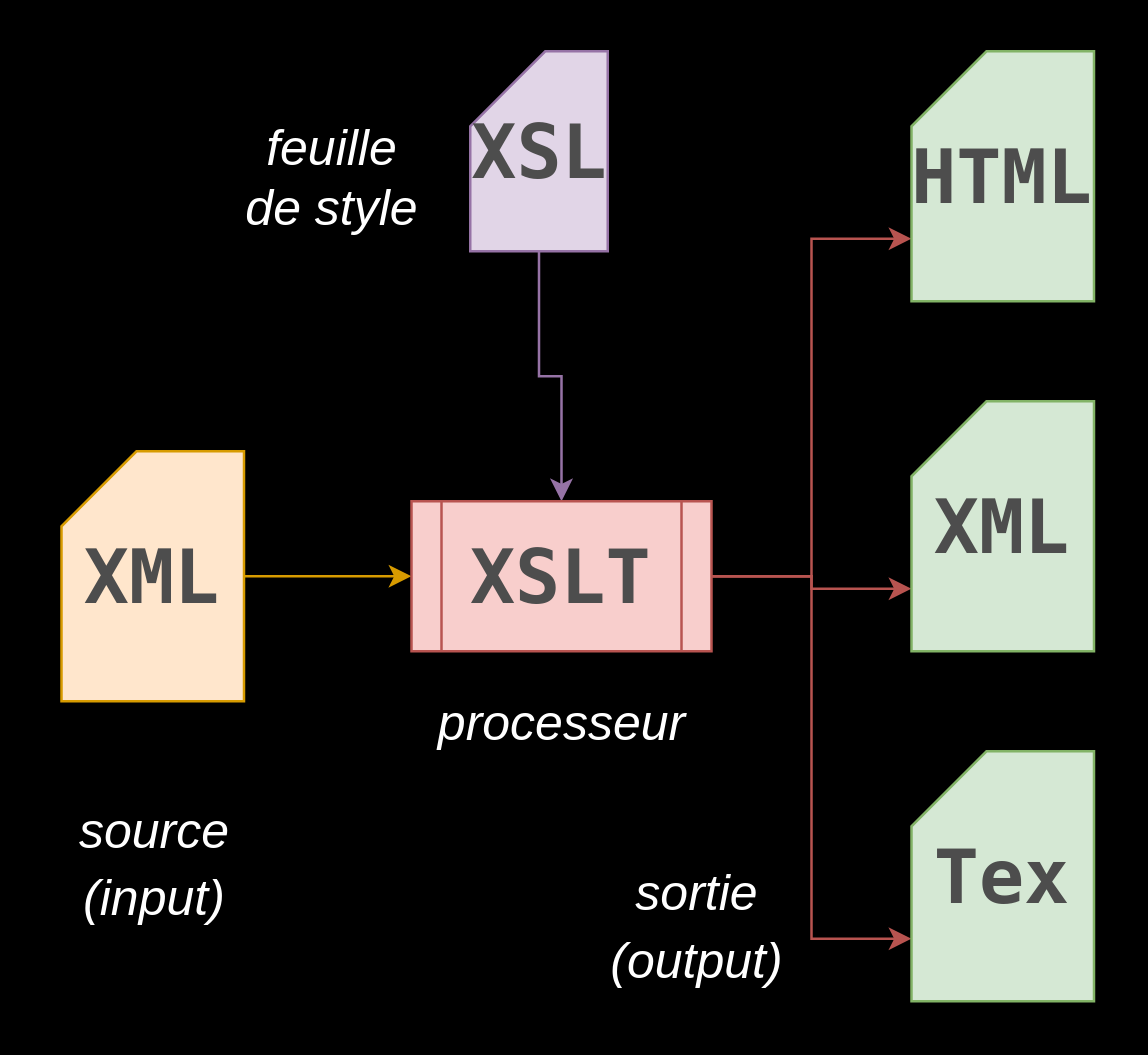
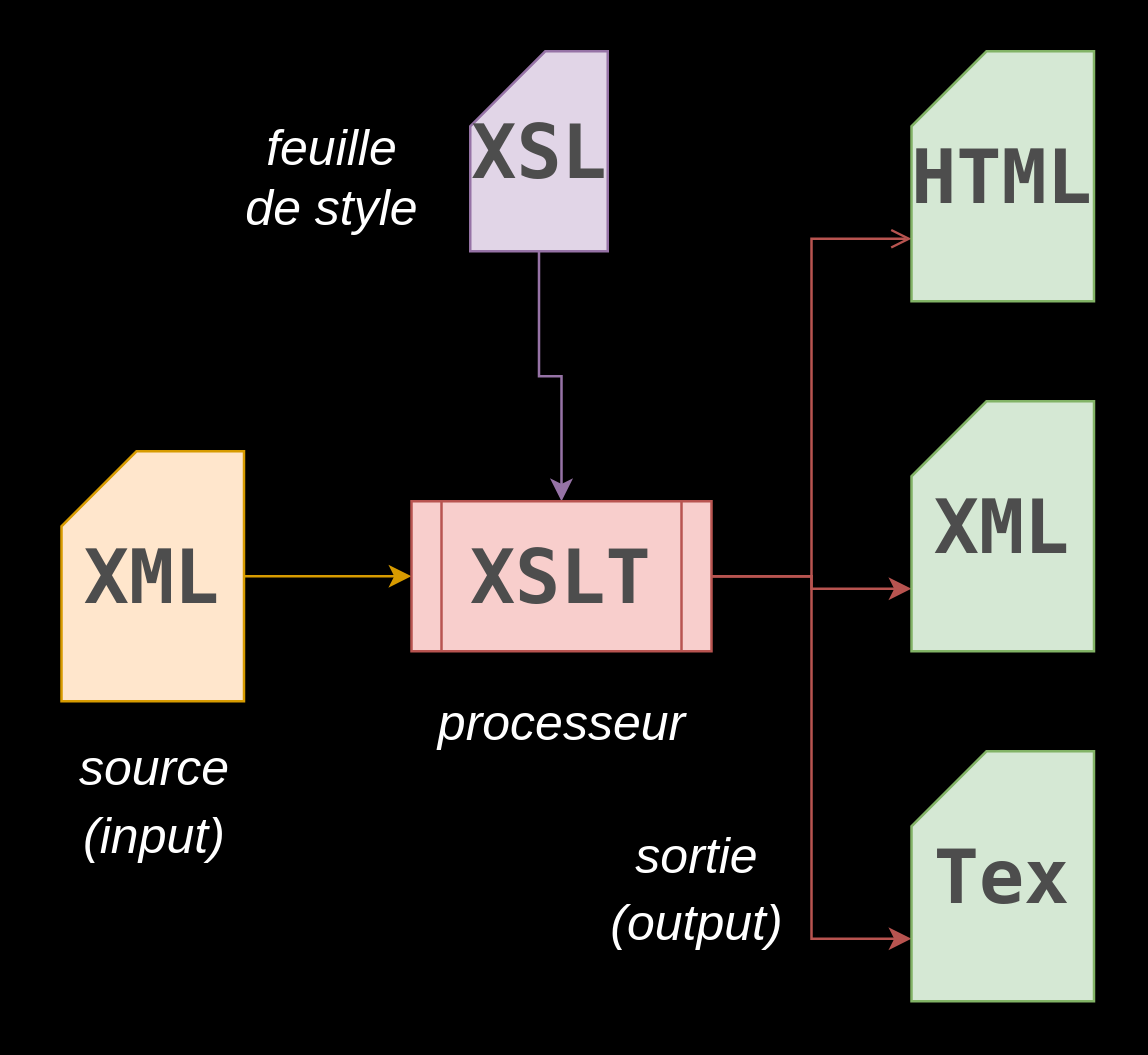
(893, 239) -> (897, 239)
(153, 851) -> (153, 789)
(696, 914) -> (696, 876)
